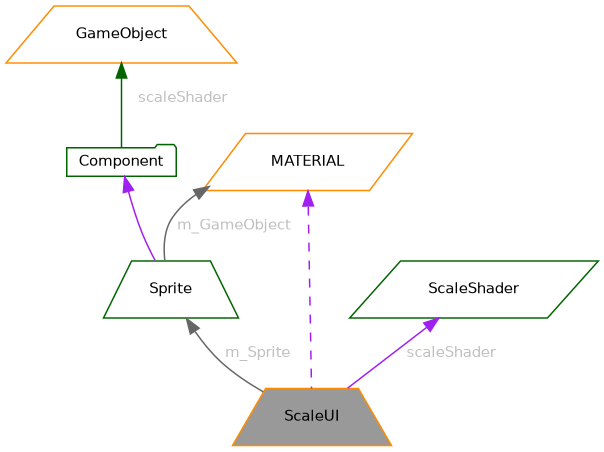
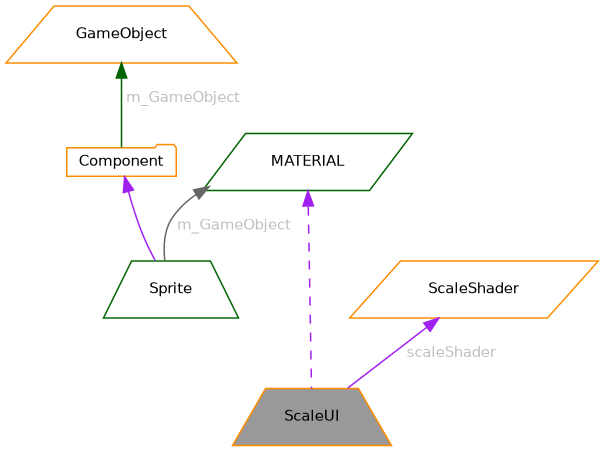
(181, 98) -> (181, 98)
(122, 162) -> (122, 162)
(308, 162) -> (308, 162)
(474, 290) -> (474, 290)
(225, 366) -> none
